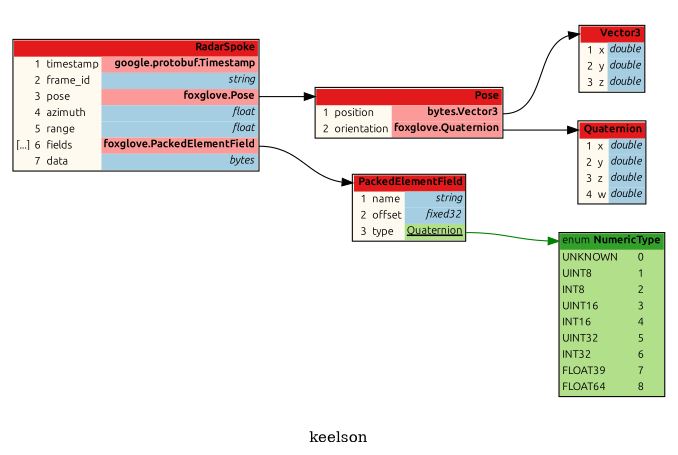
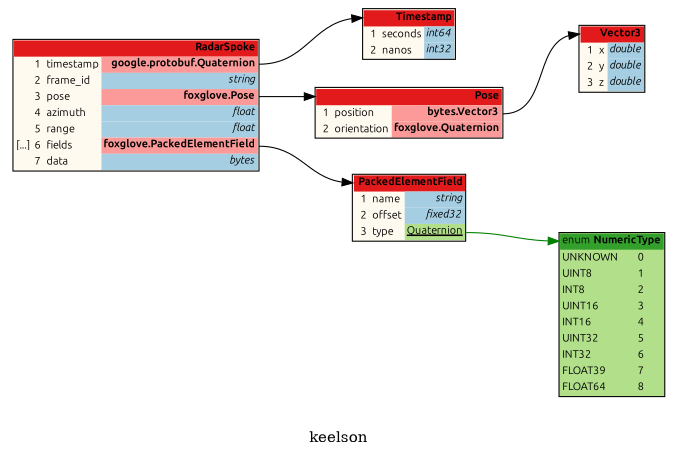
none -> (409, 34)
(185, 63) -> (183, 63)
(612, 162) -> none
